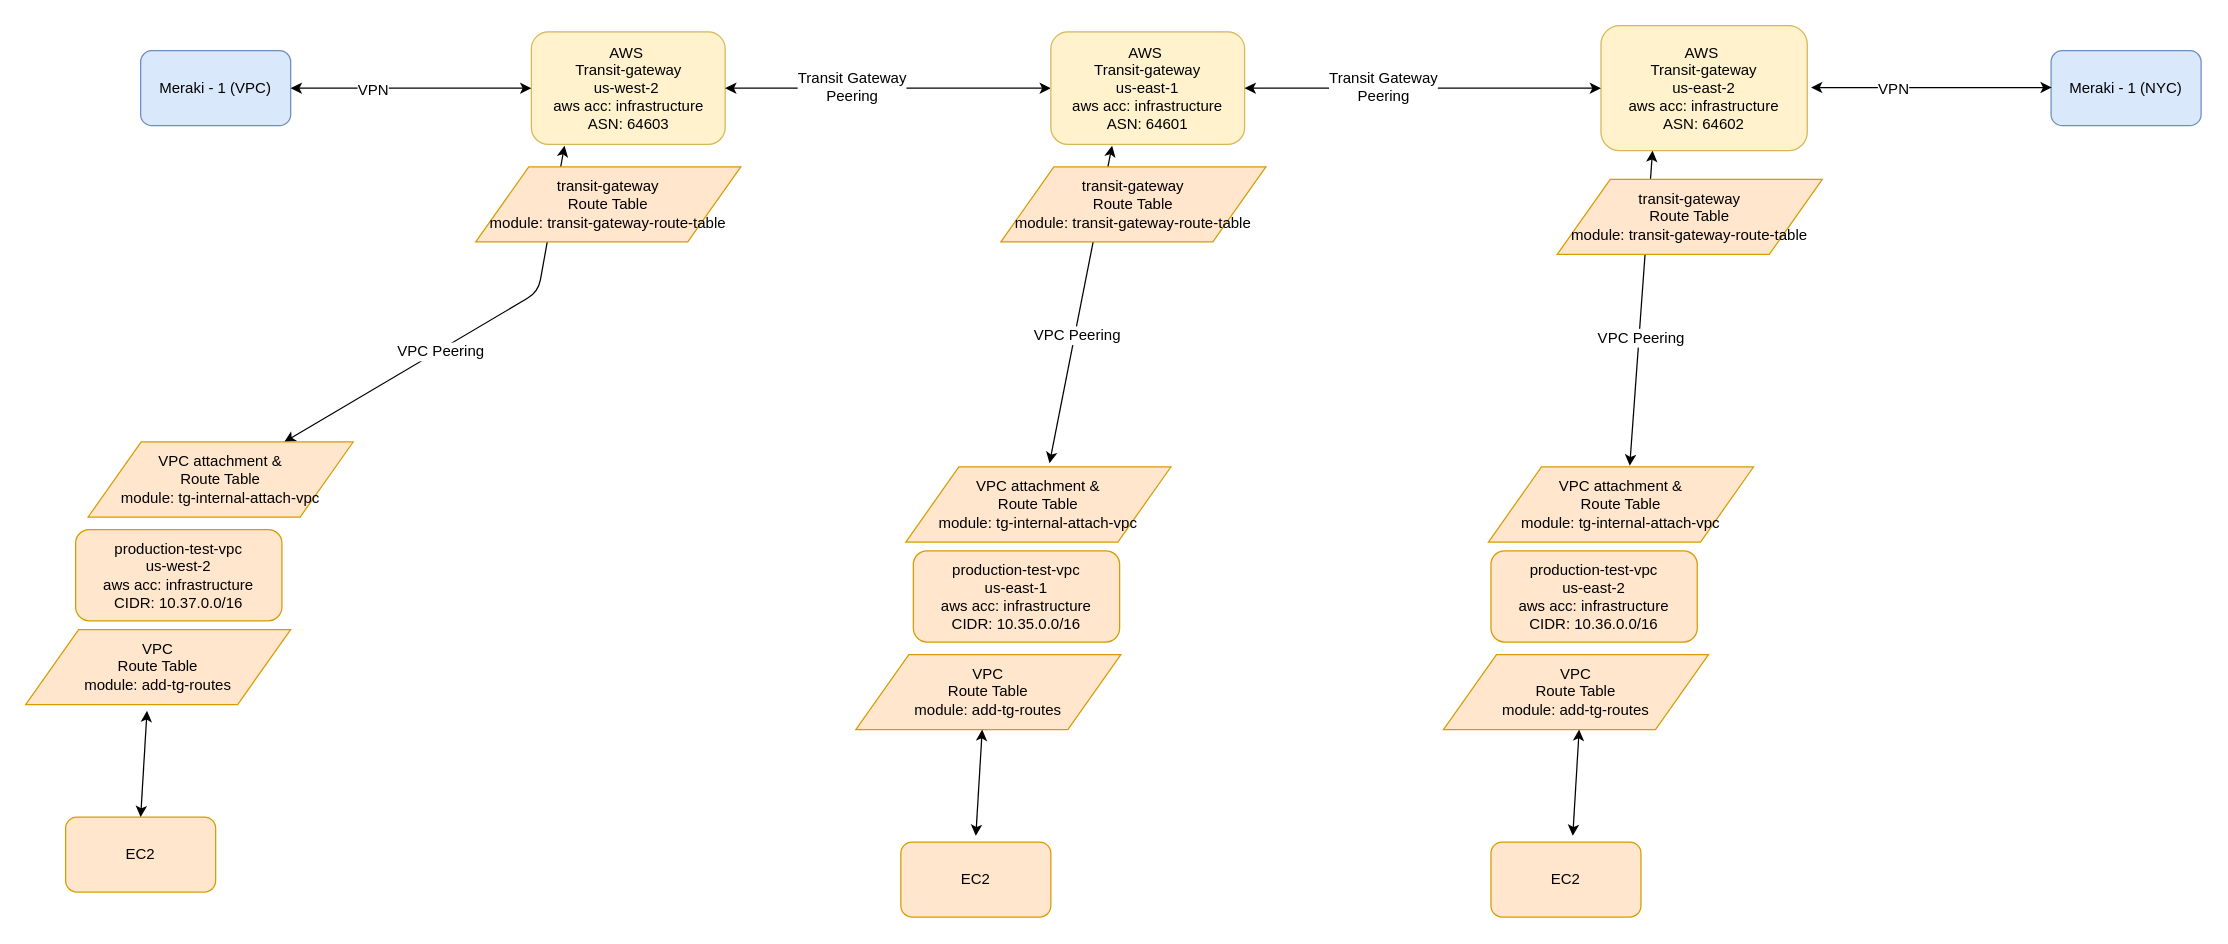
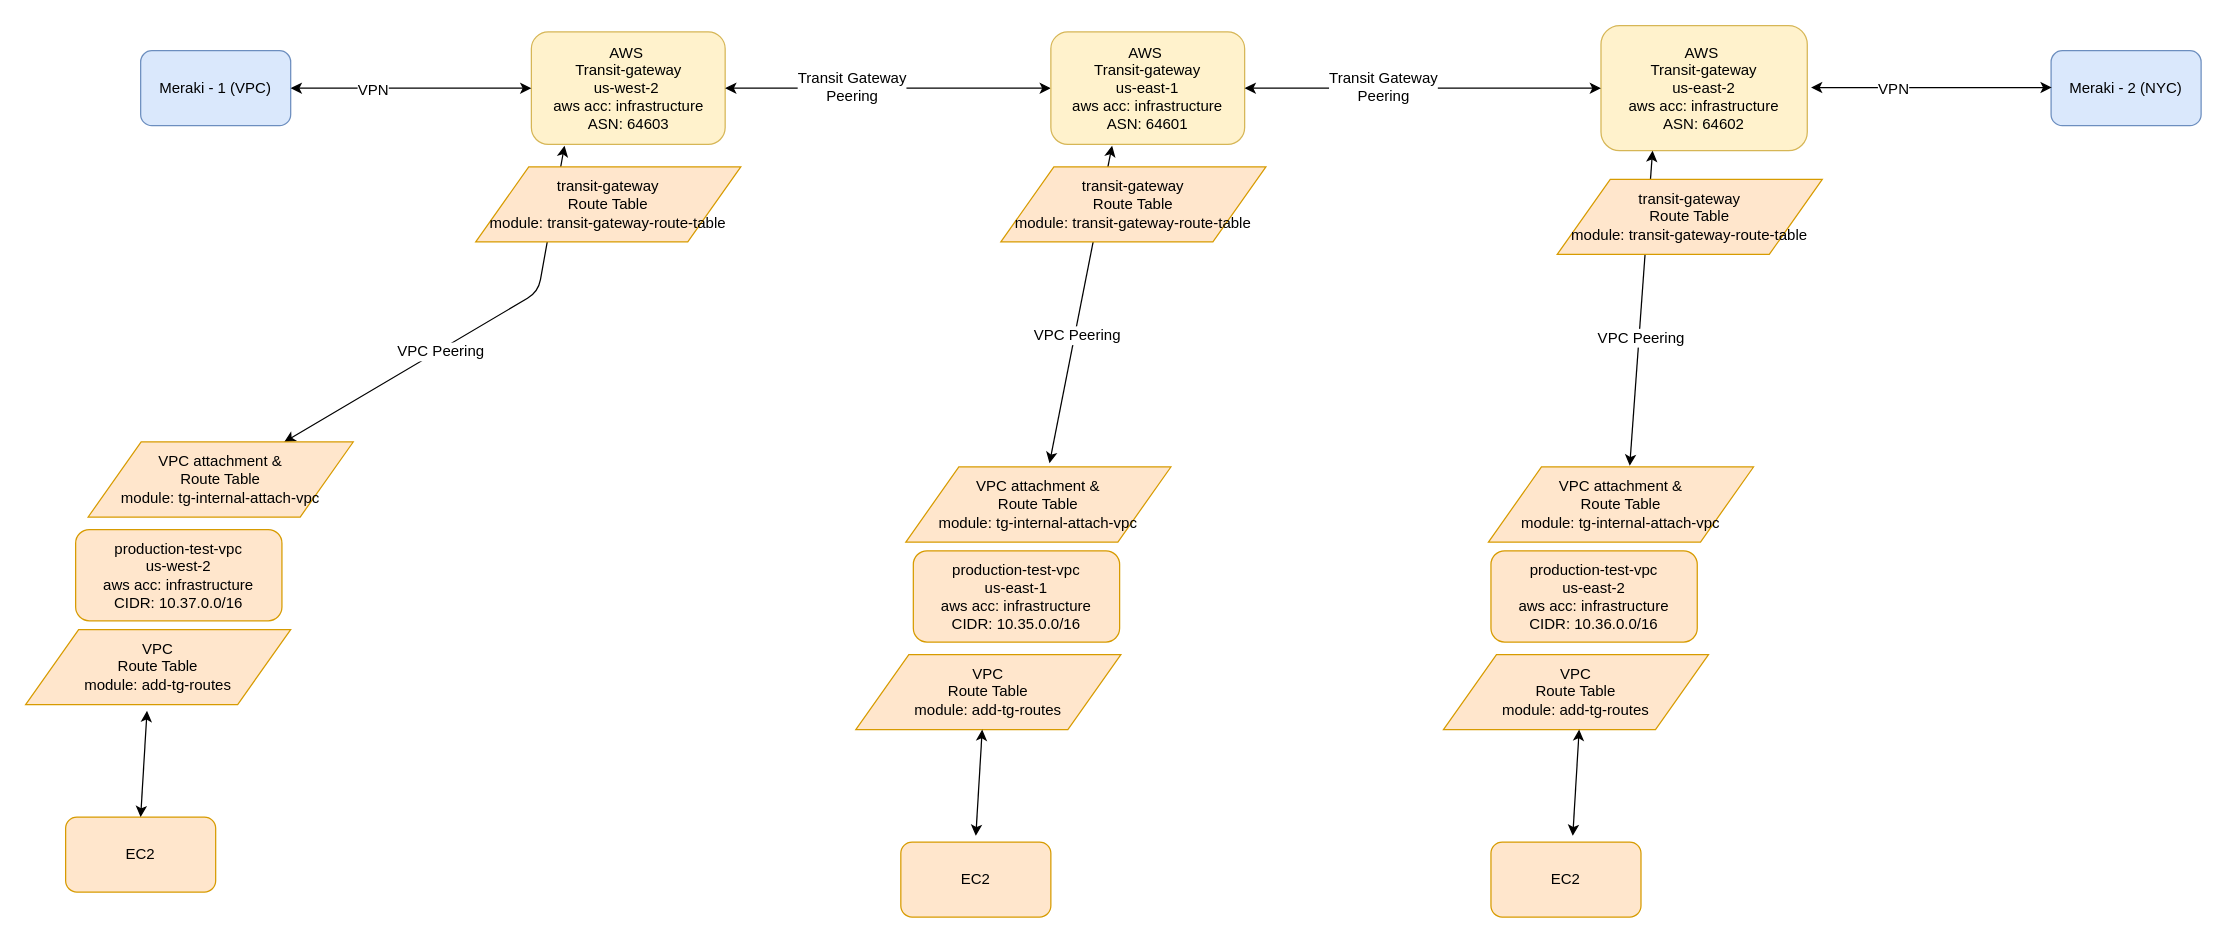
(2126, 88) -> (2126, 88)
